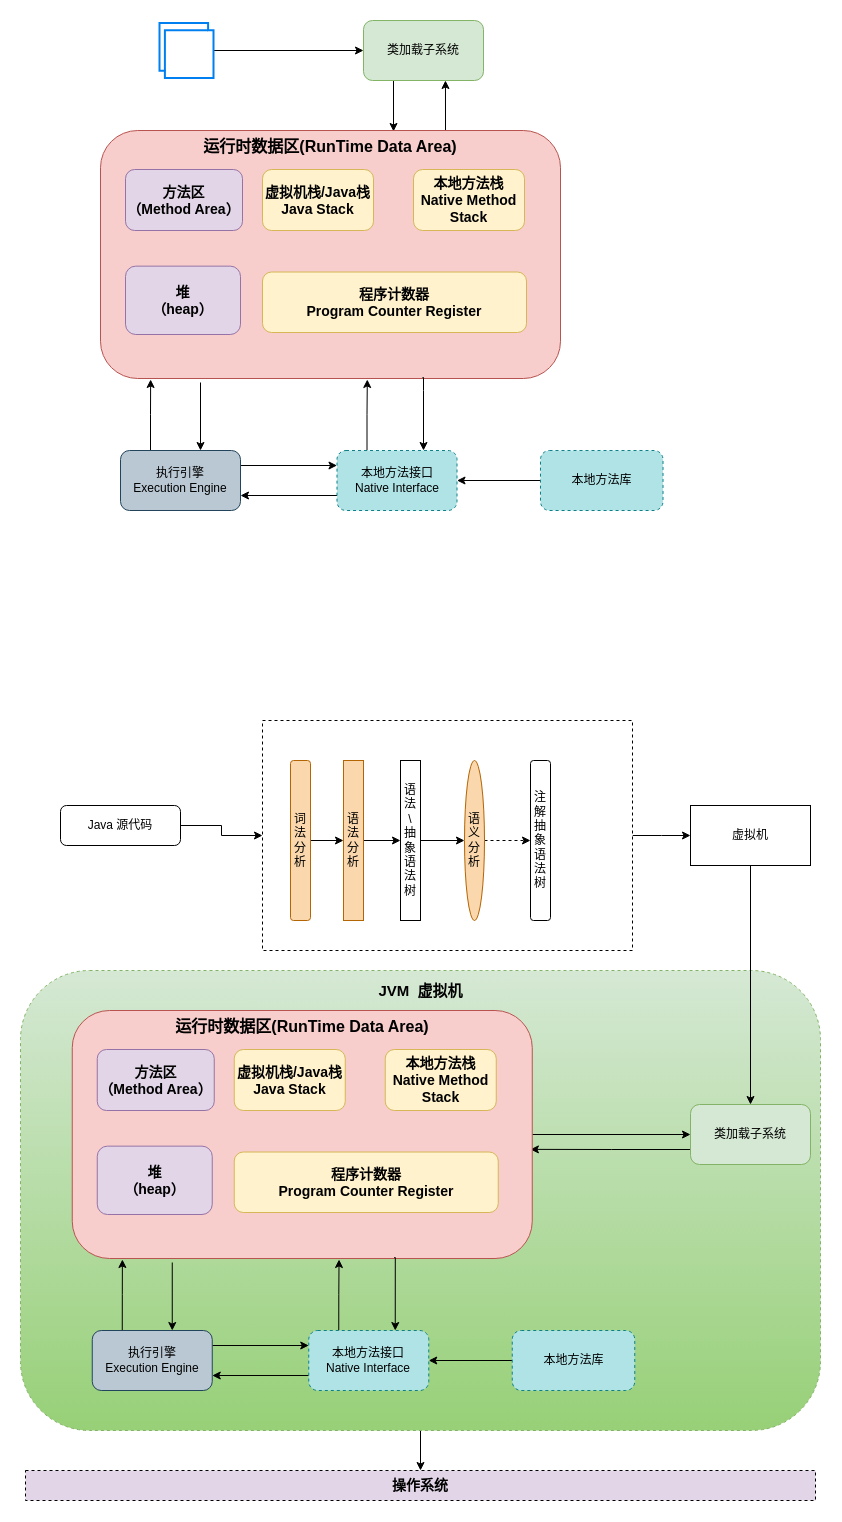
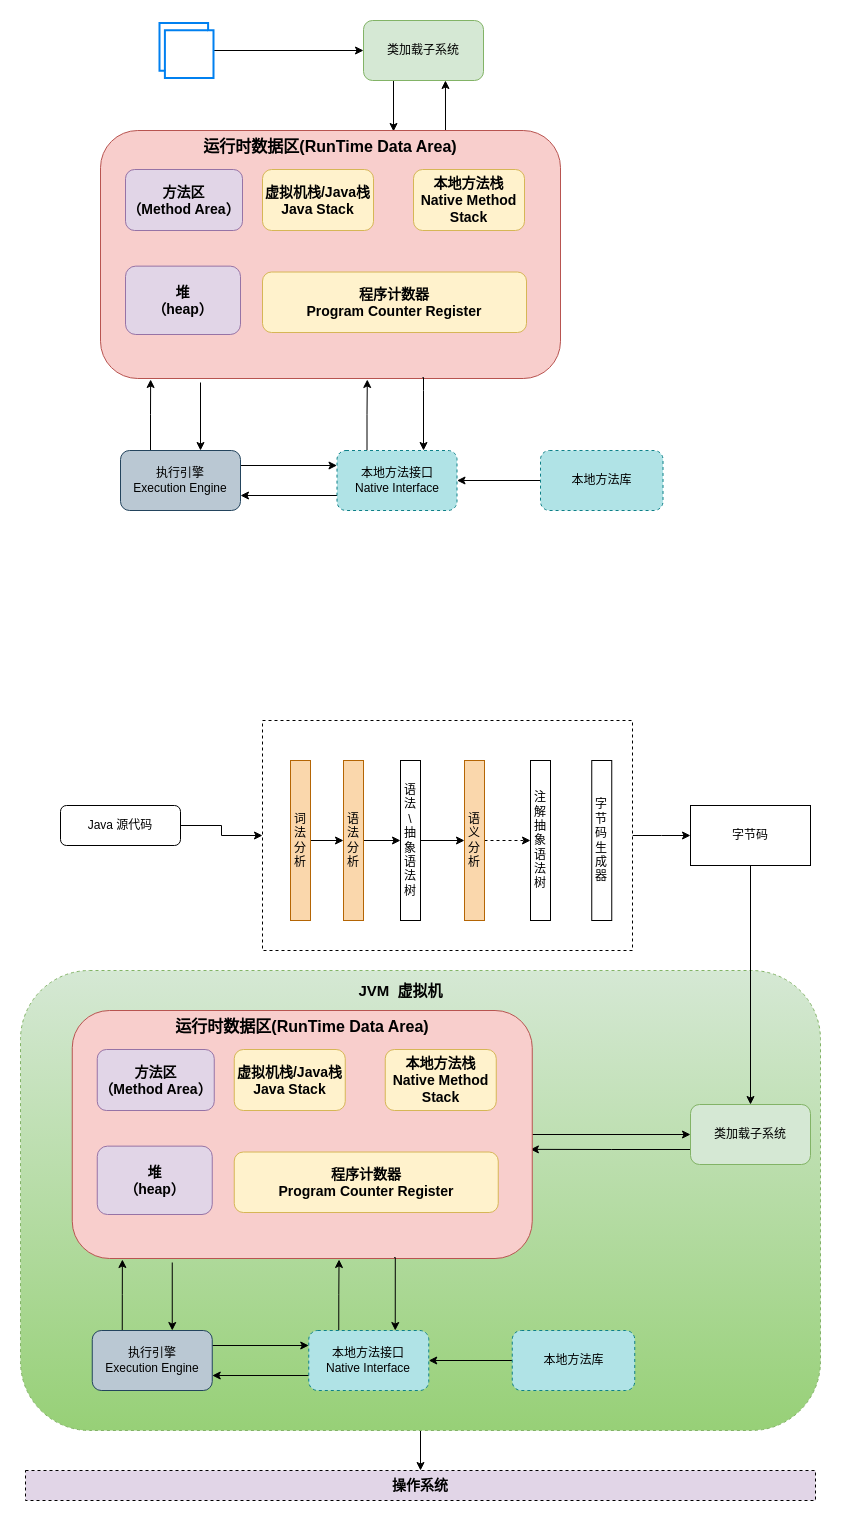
(751, 836) -> (751, 836)
(301, 841) -> (301, 841)
(475, 841) -> (475, 841)
(541, 841) -> (541, 841)
none -> (602, 841)
(421, 991) -> (401, 991)
